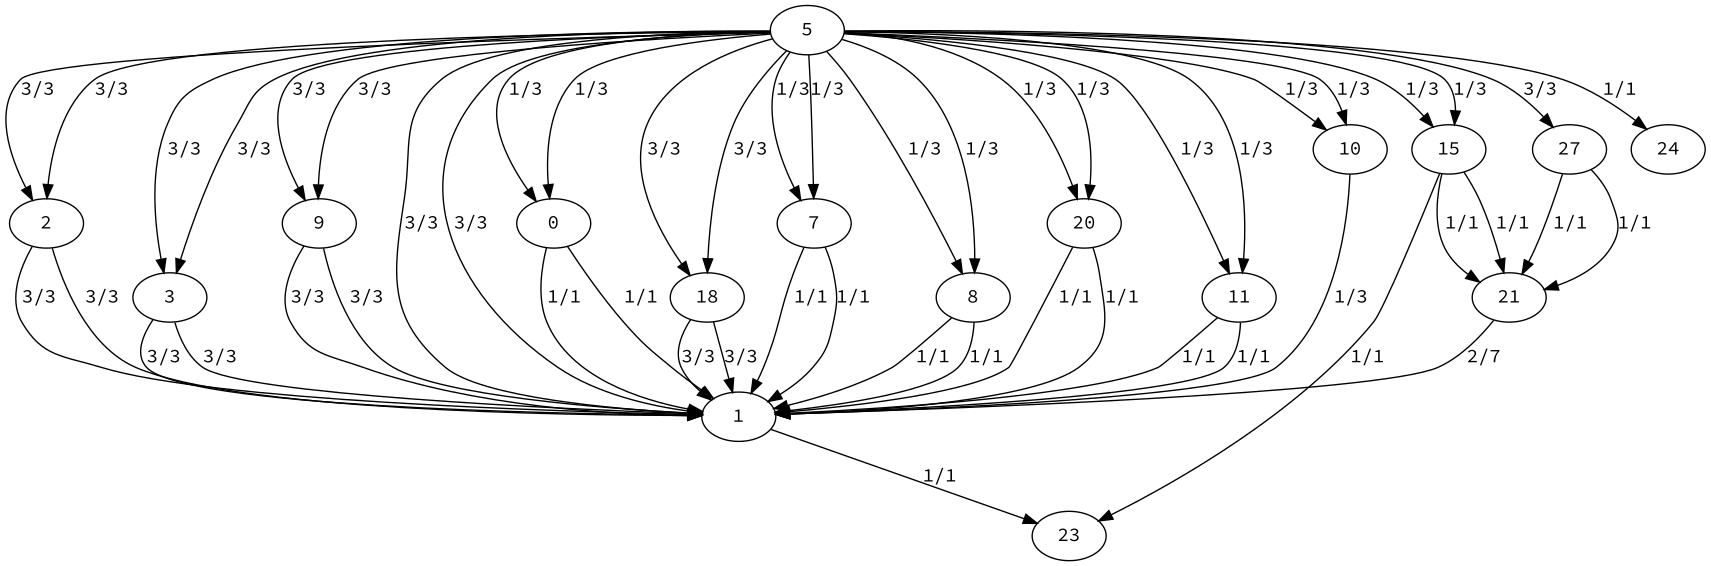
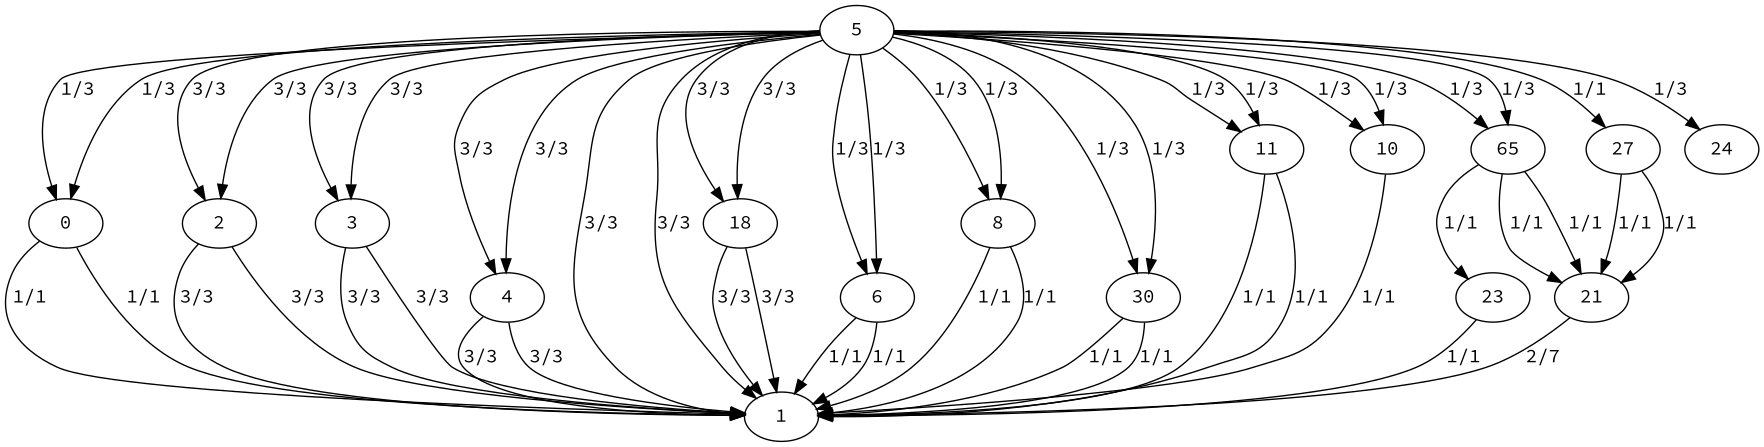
(1540, 90) -> (1590, 90)
(1620, 90) -> (1670, 90)
(1449, 149) -> (1508, 149)
(319, 223) -> (507, 297)
(814, 223) -> (877, 297)
(1084, 223) -> (1143, 297)
(1351, 297) -> (1379, 297)
(898, 474) -> (1165, 406)
